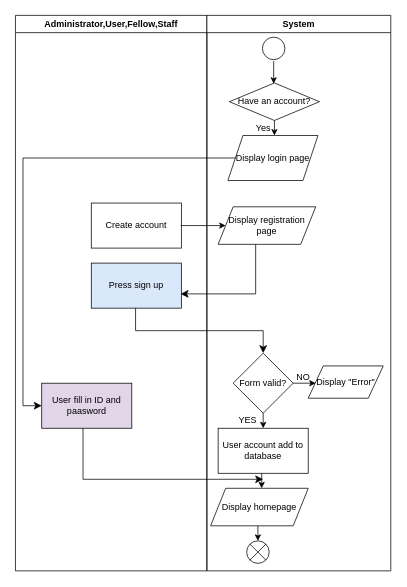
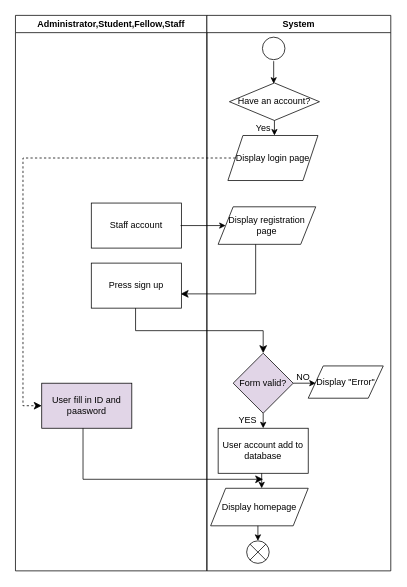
(111, 24) -> (111, 24)
(23, 182) -> (23, 182)
(136, 225) -> (136, 225)
(136, 285) -> (136, 285)
(263, 383) -> (263, 383)
